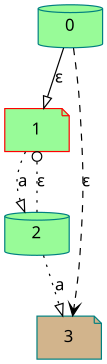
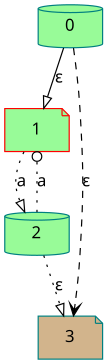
(41, 182) -> (42, 182)
(60, 286) -> (59, 286)
